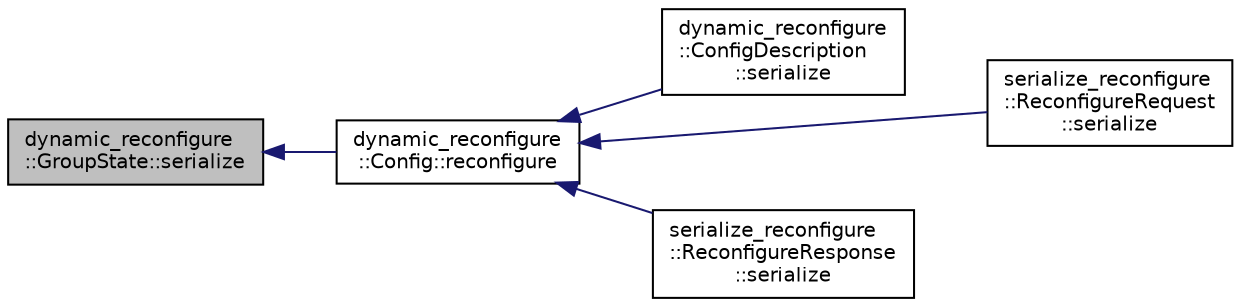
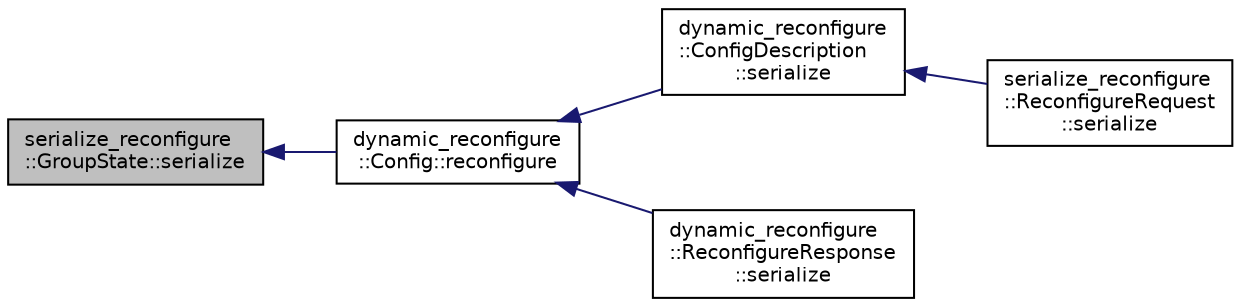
(794, 127) -> (956, 79)
(136, 152) -> (136, 152)
(783, 254) -> (783, 254)
